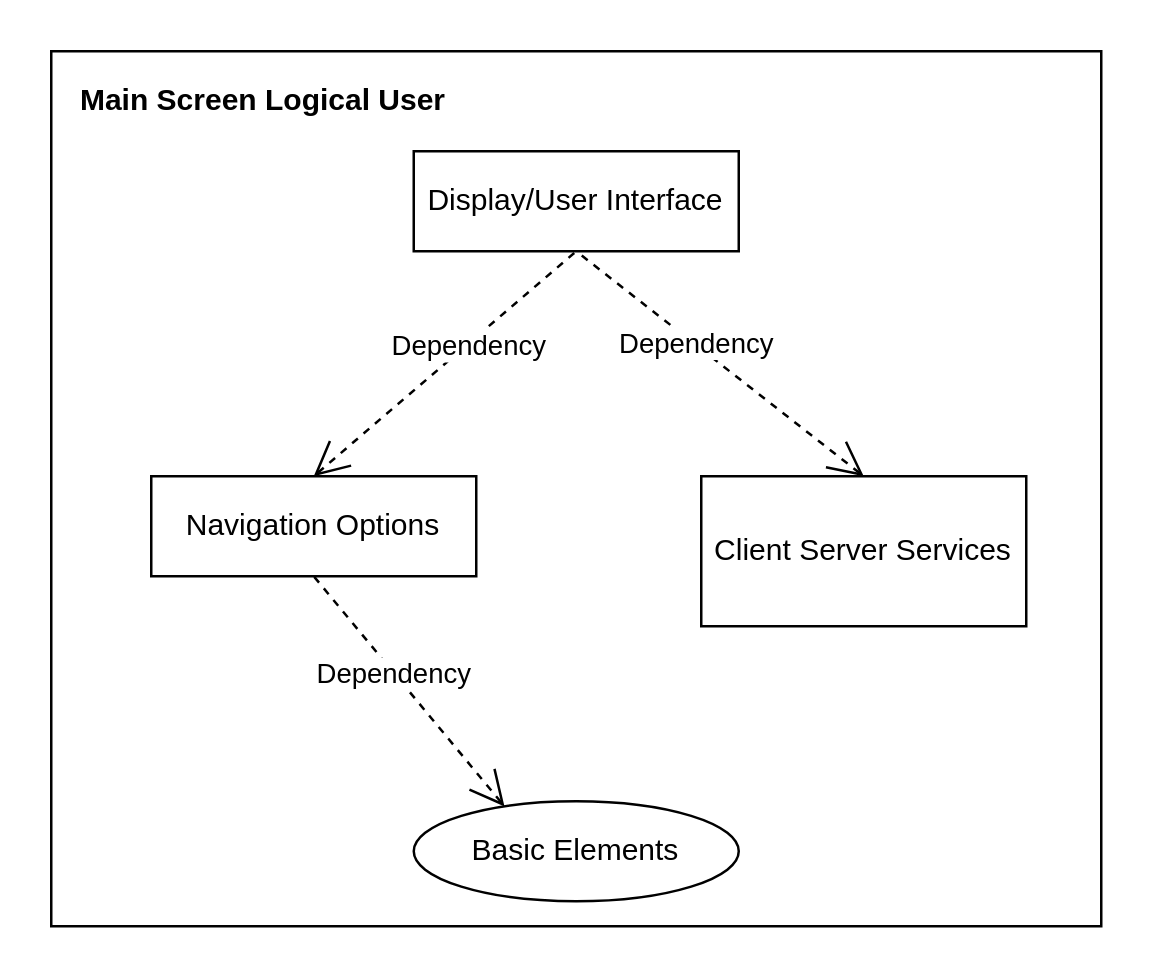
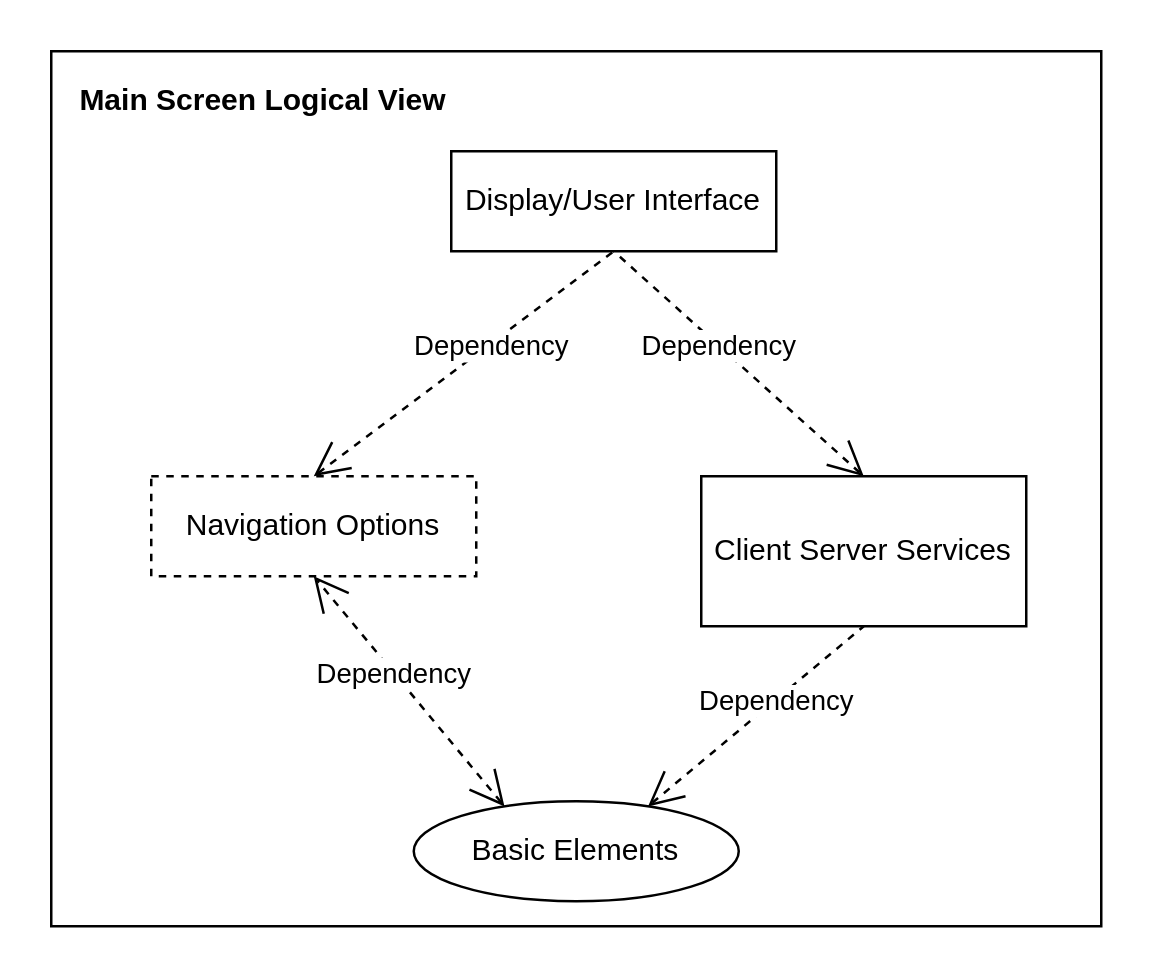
(264, 101) -> (264, 101)
(576, 201) -> (614, 201)
(314, 526) -> (314, 526)
(317, 580) -> (319, 583)
none -> (813, 669)
